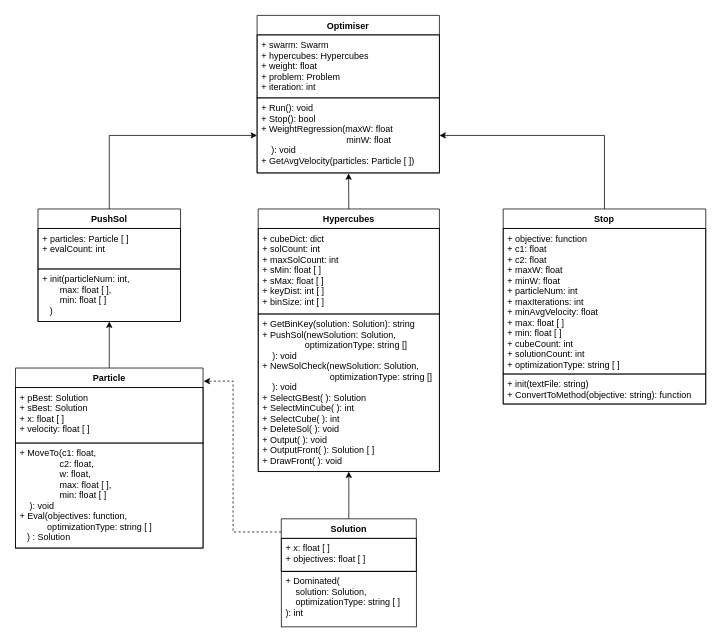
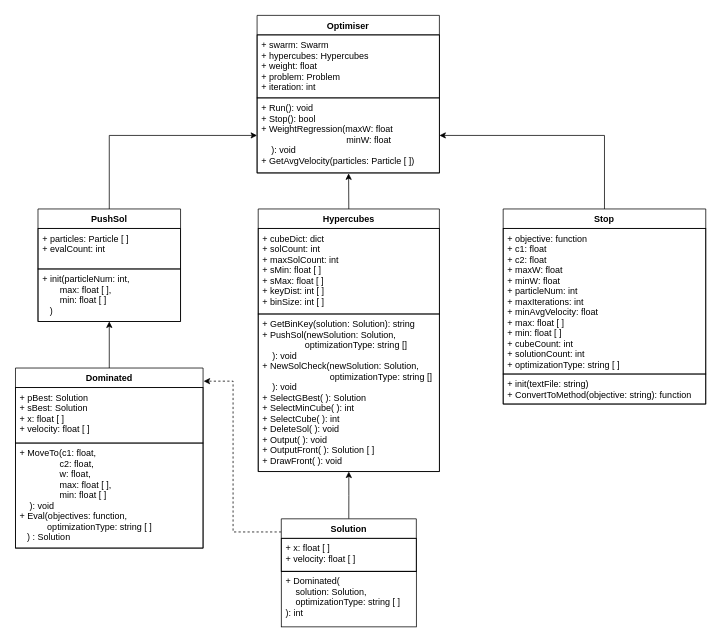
(109, 378) -> (109, 378)
(313, 548) -> (313, 548)
